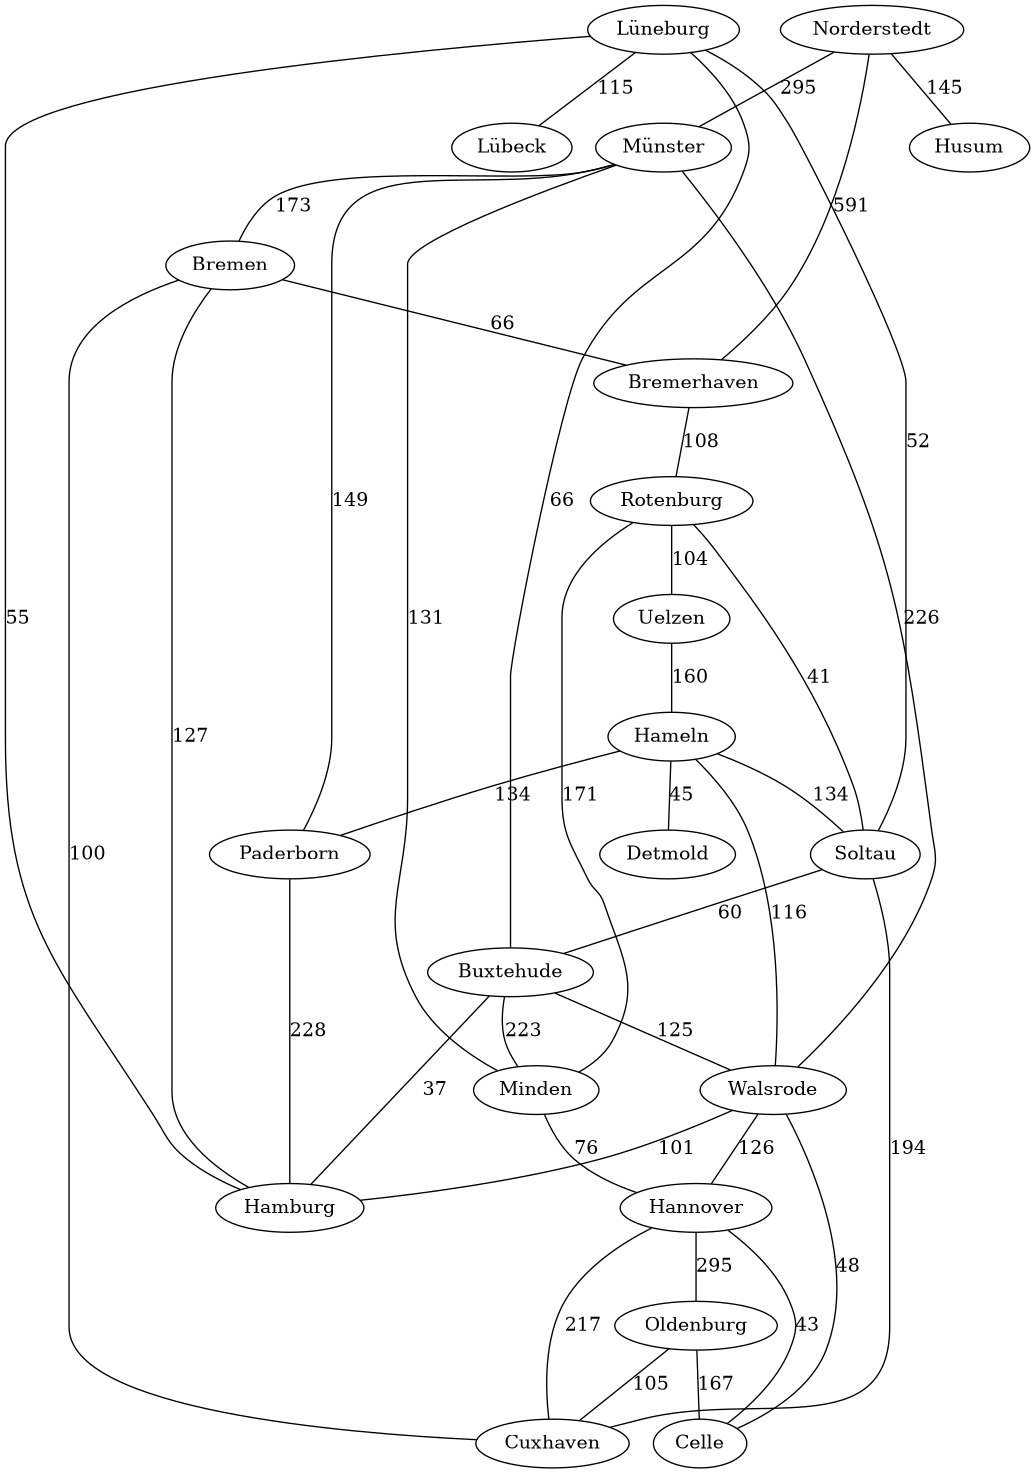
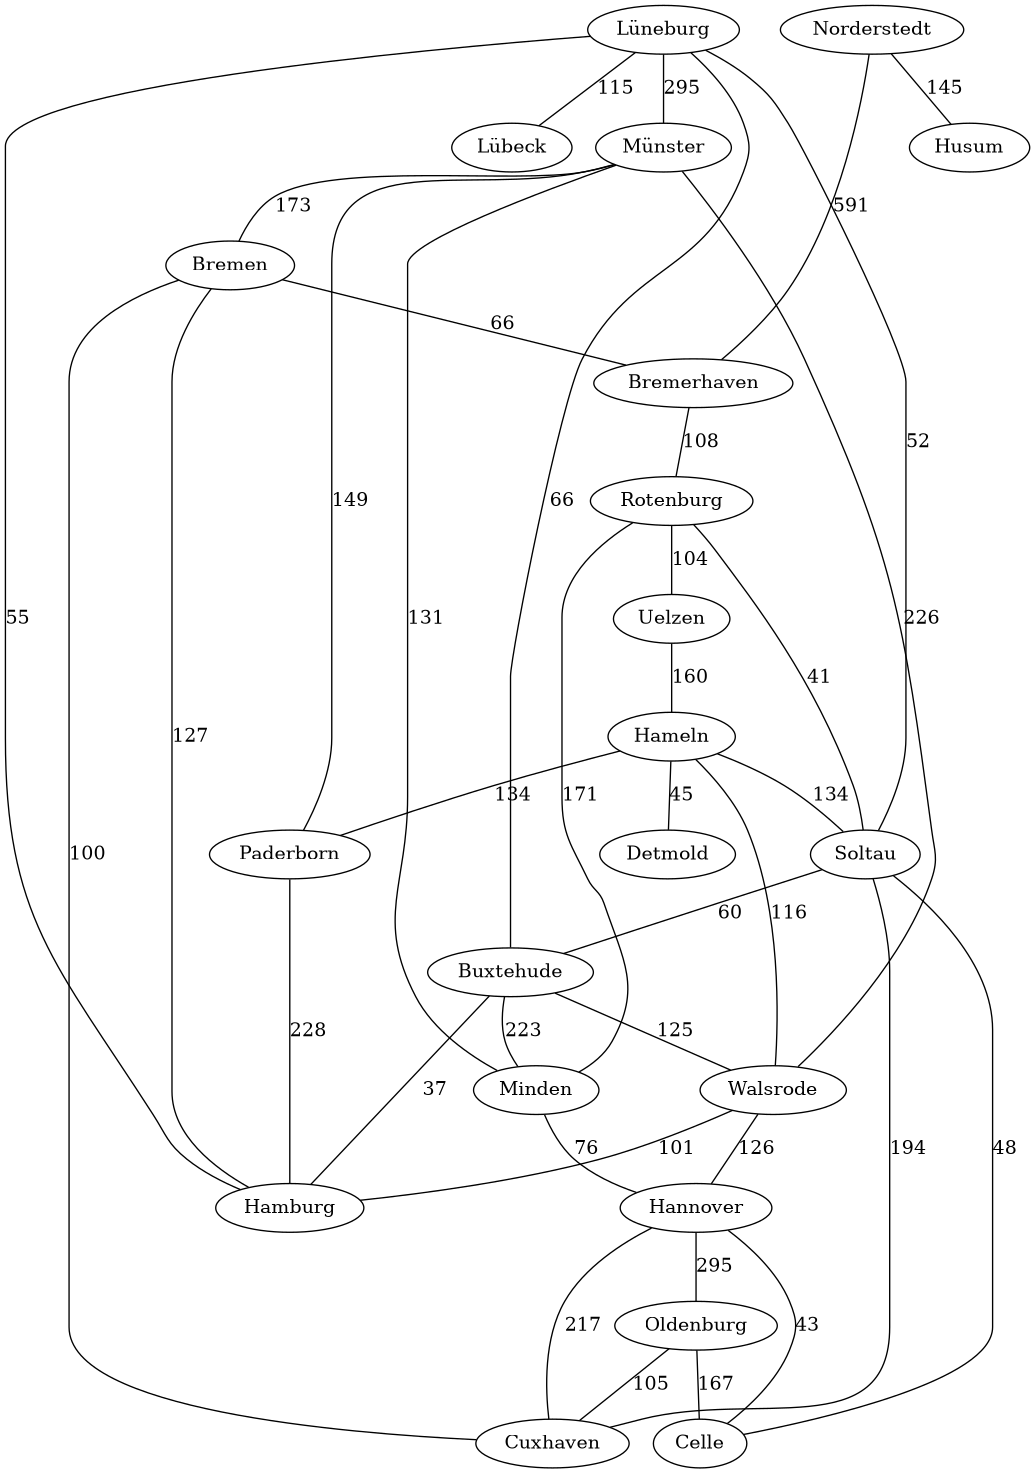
(773, 86) -> (664, 89)
(837, 1289) -> (993, 1224)
